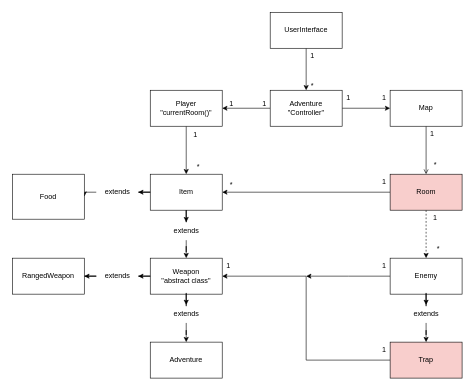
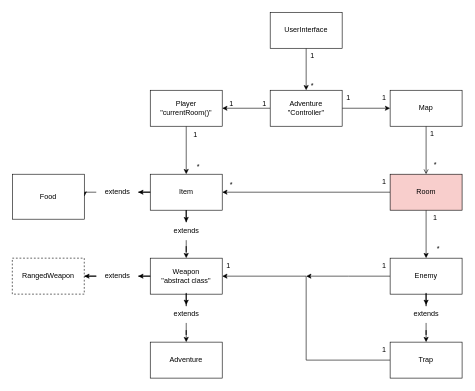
(426, 232) -> (426, 232)
(48, 276) -> (48, 276)
(426, 360) -> (426, 360)
